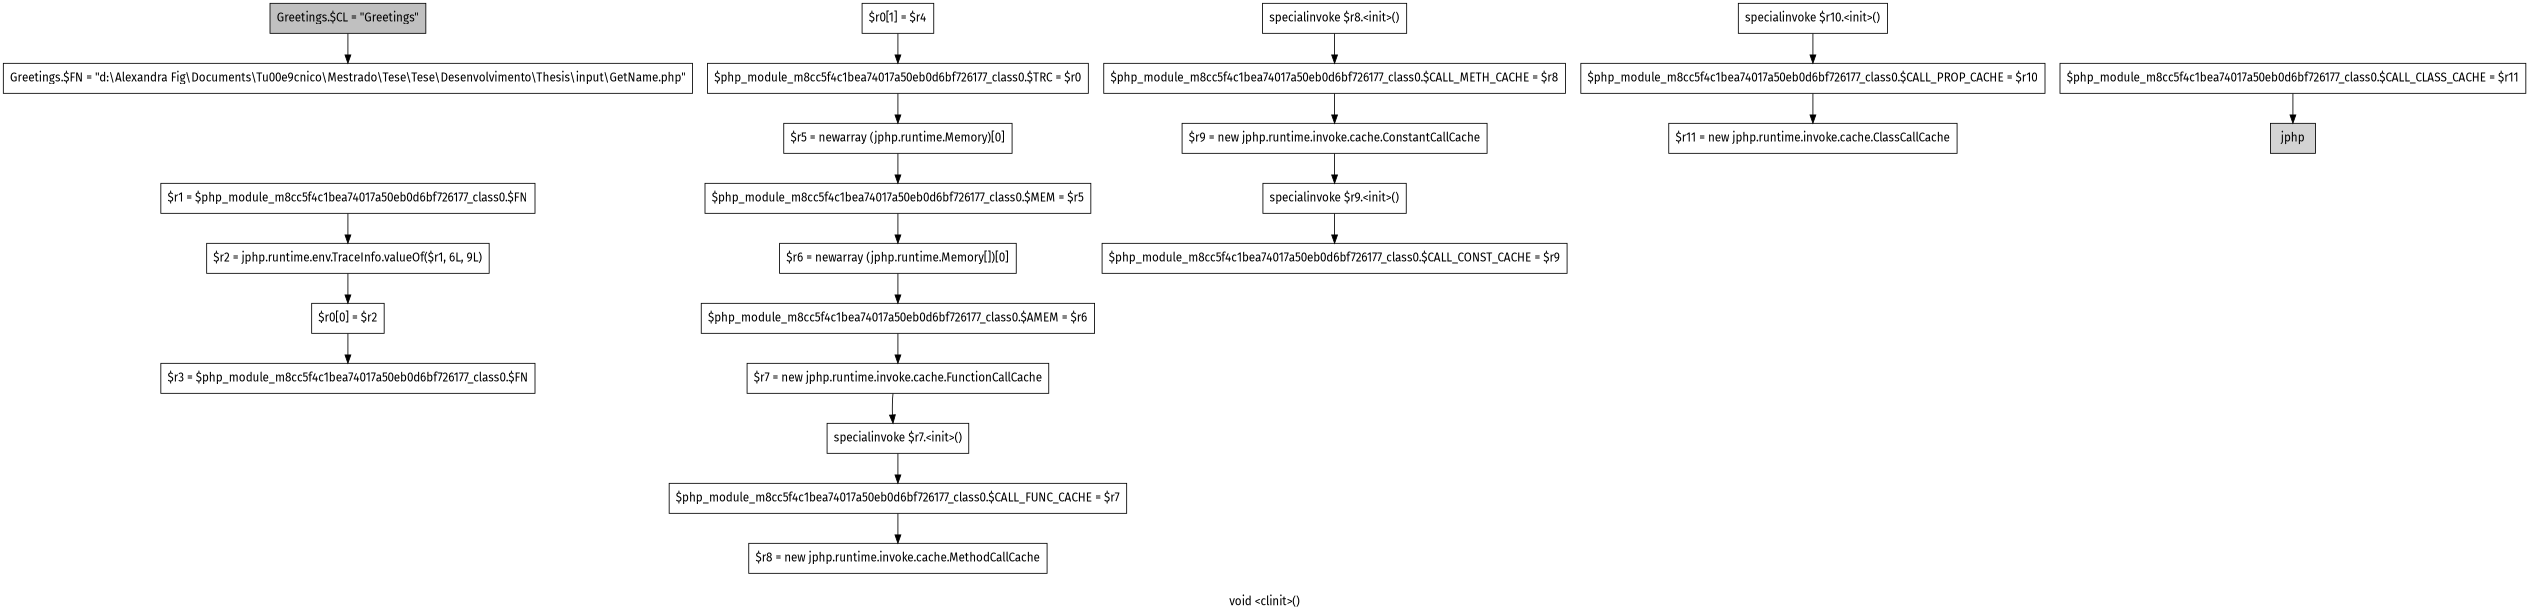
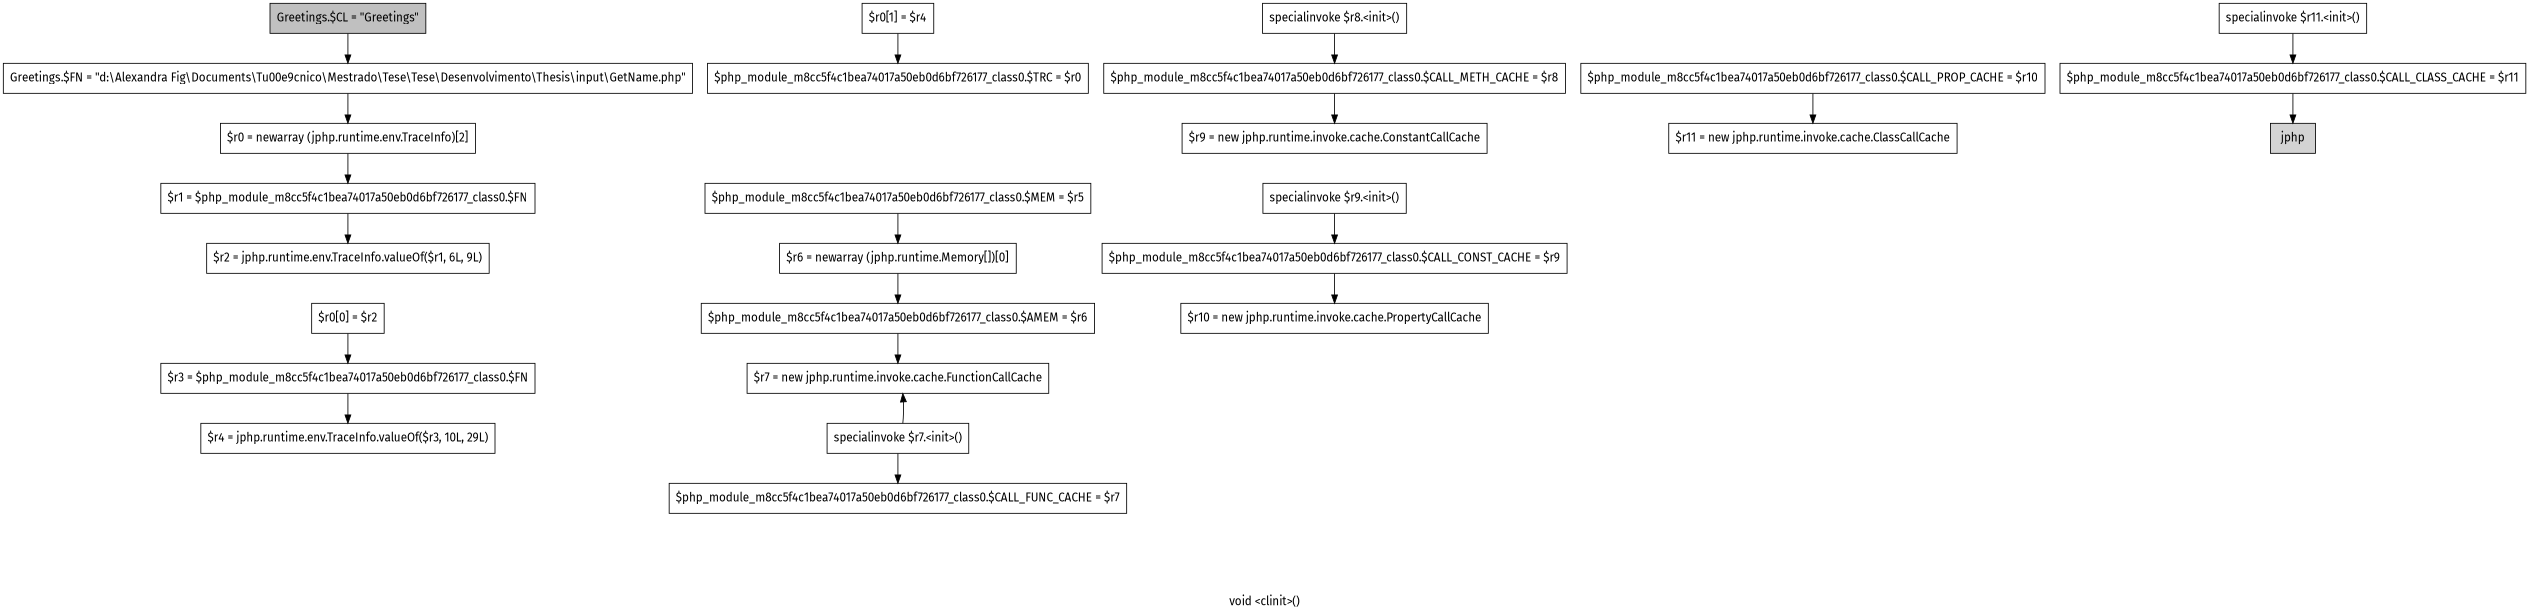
(1813, 18) -> none
none -> (2293, 18)
none -> (348, 138)
(898, 138) -> none
(1335, 164) -> none
(348, 284) -> none
none -> (1335, 318)
(892, 404) -> (903, 413)
none -> (348, 438)
(898, 558) -> none
